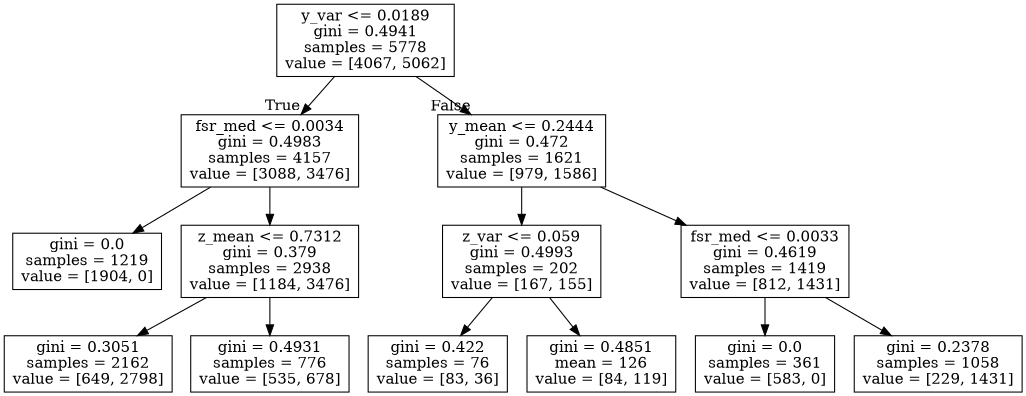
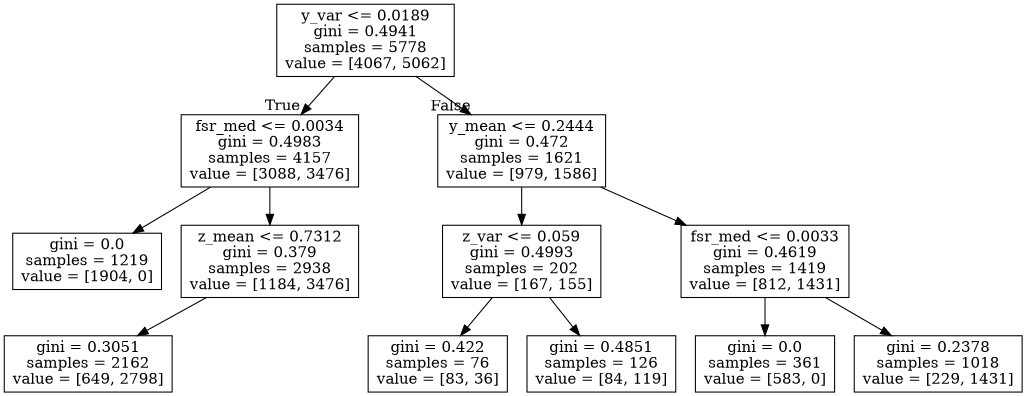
(270, 364) -> none
(601, 364) -> (601, 364)
(938, 364) -> (938, 364)
